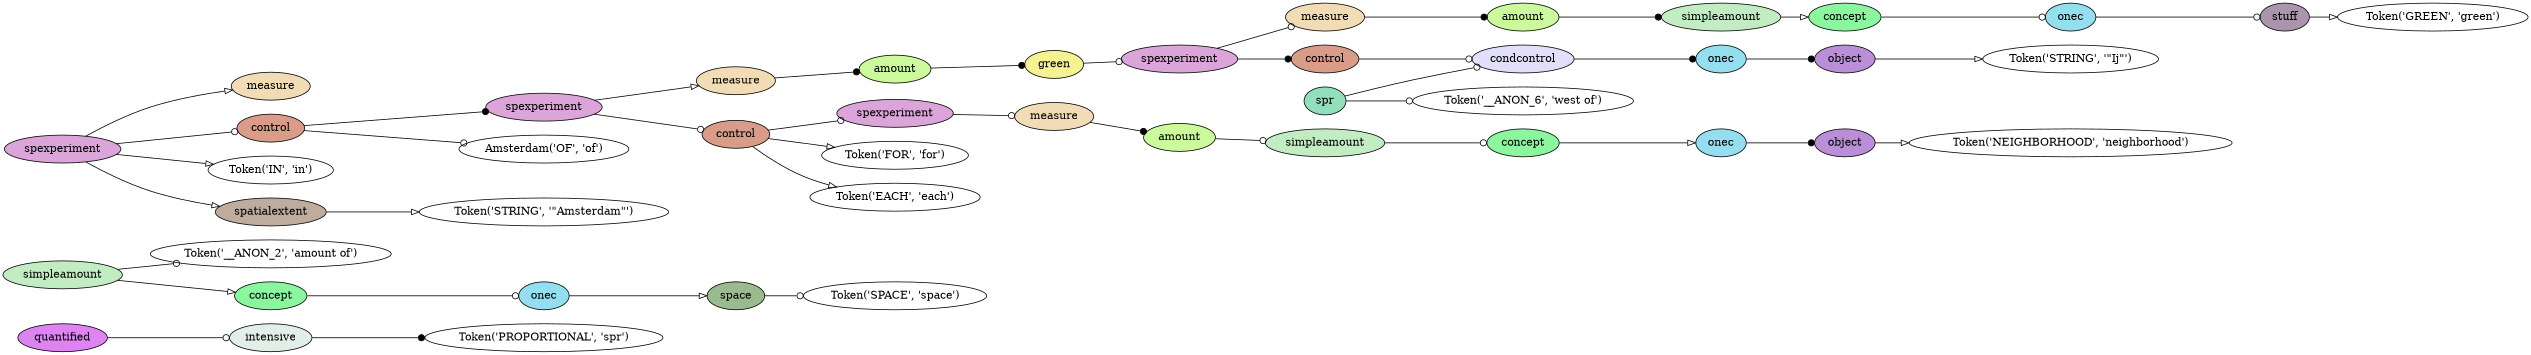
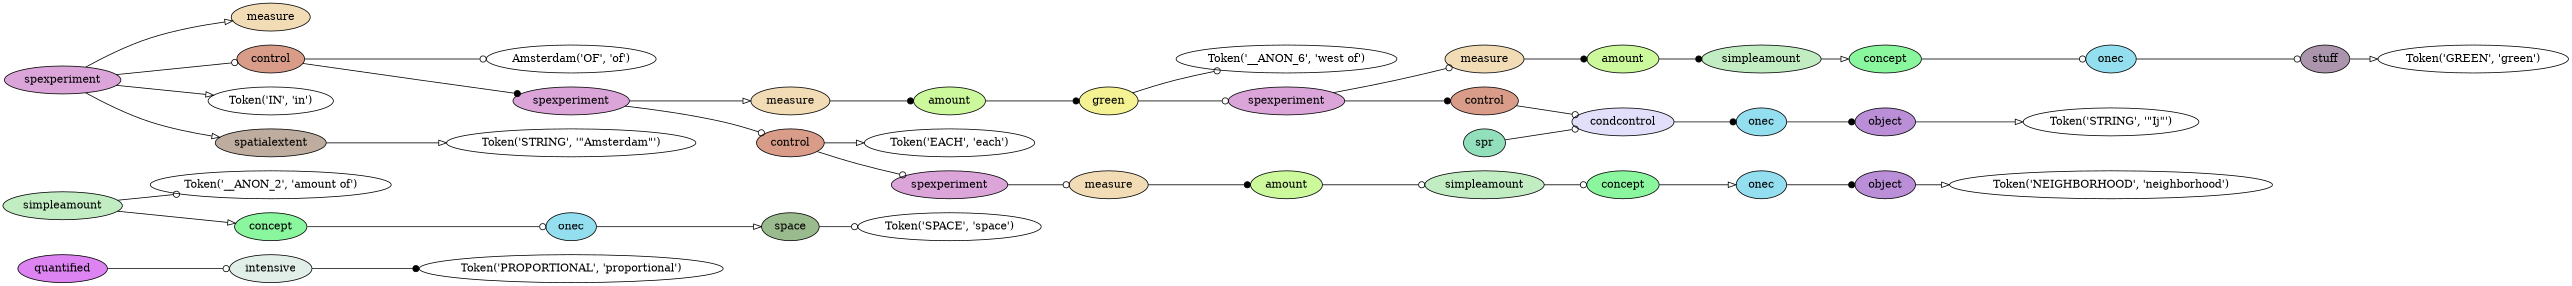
(1376, 101) -> (1173, 81)
(895, 155) -> none
(544, 338) -> (571, 269)
